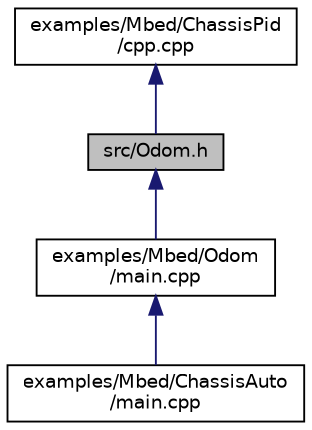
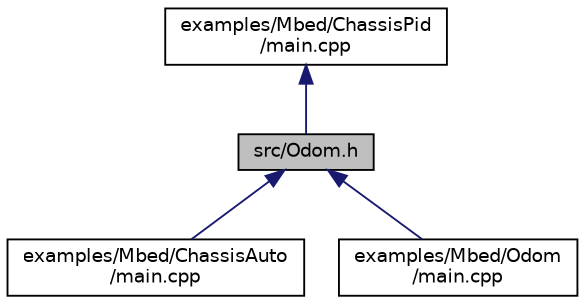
(156, 37) -> (306, 37)
(156, 340) -> (230, 210)
